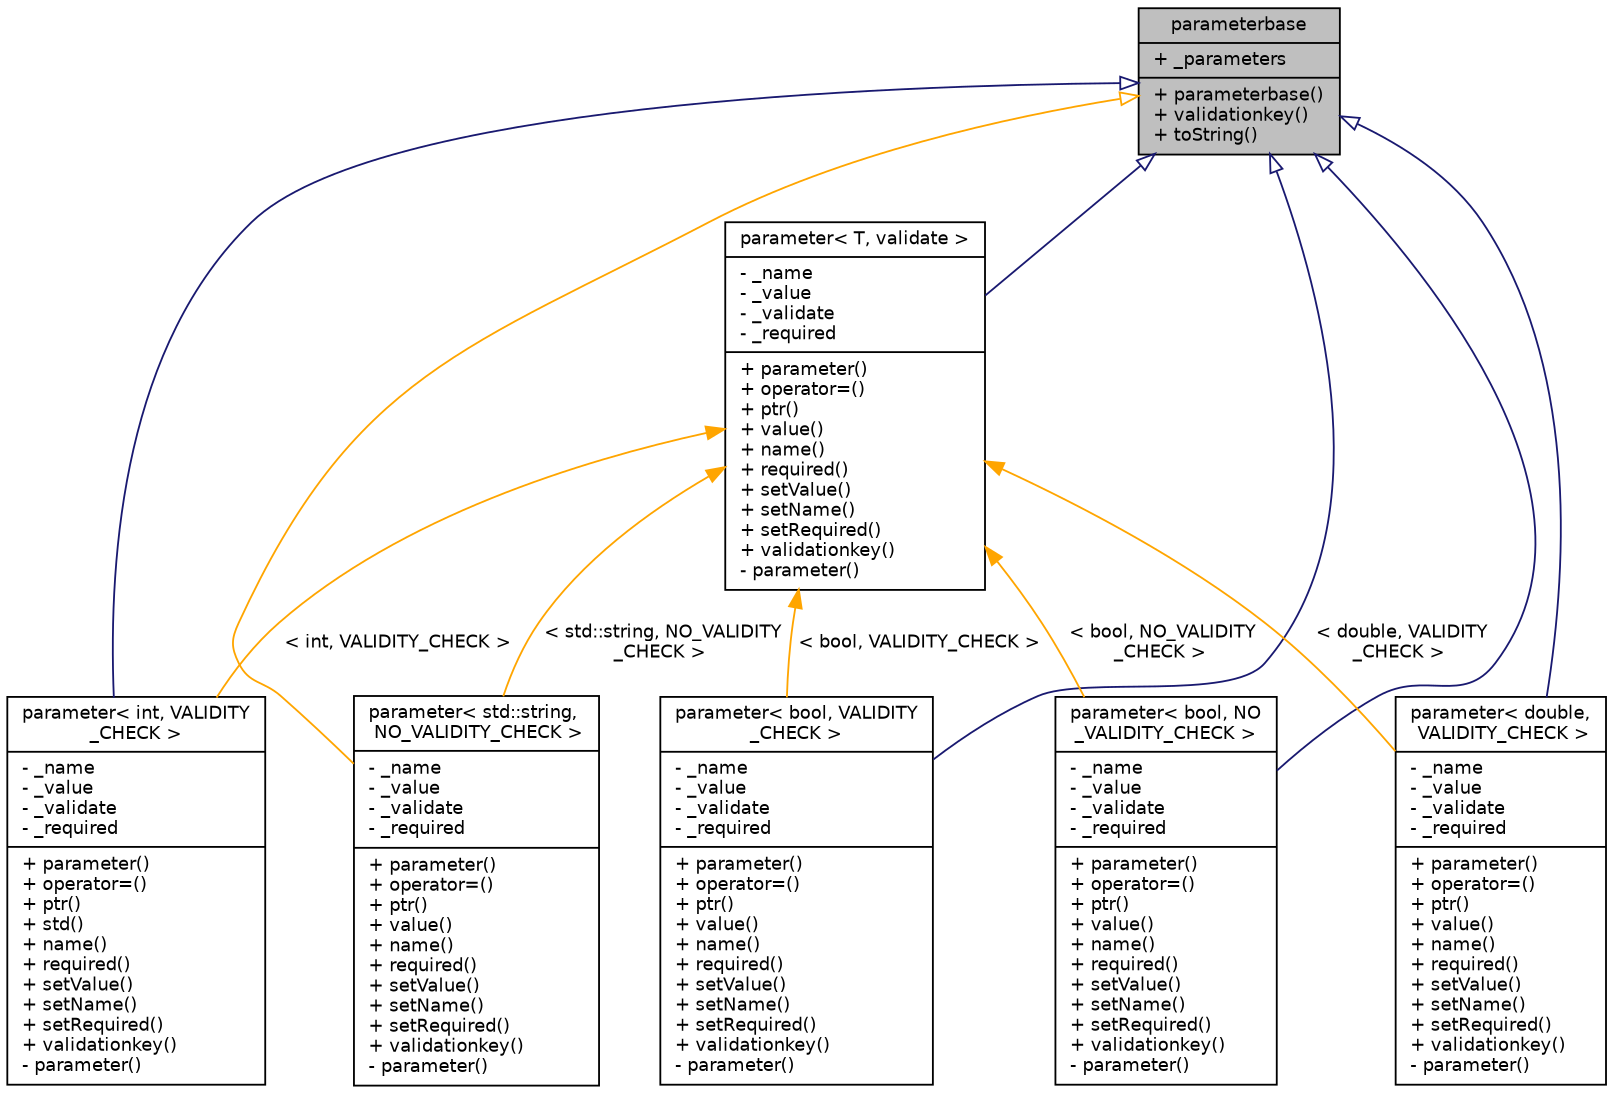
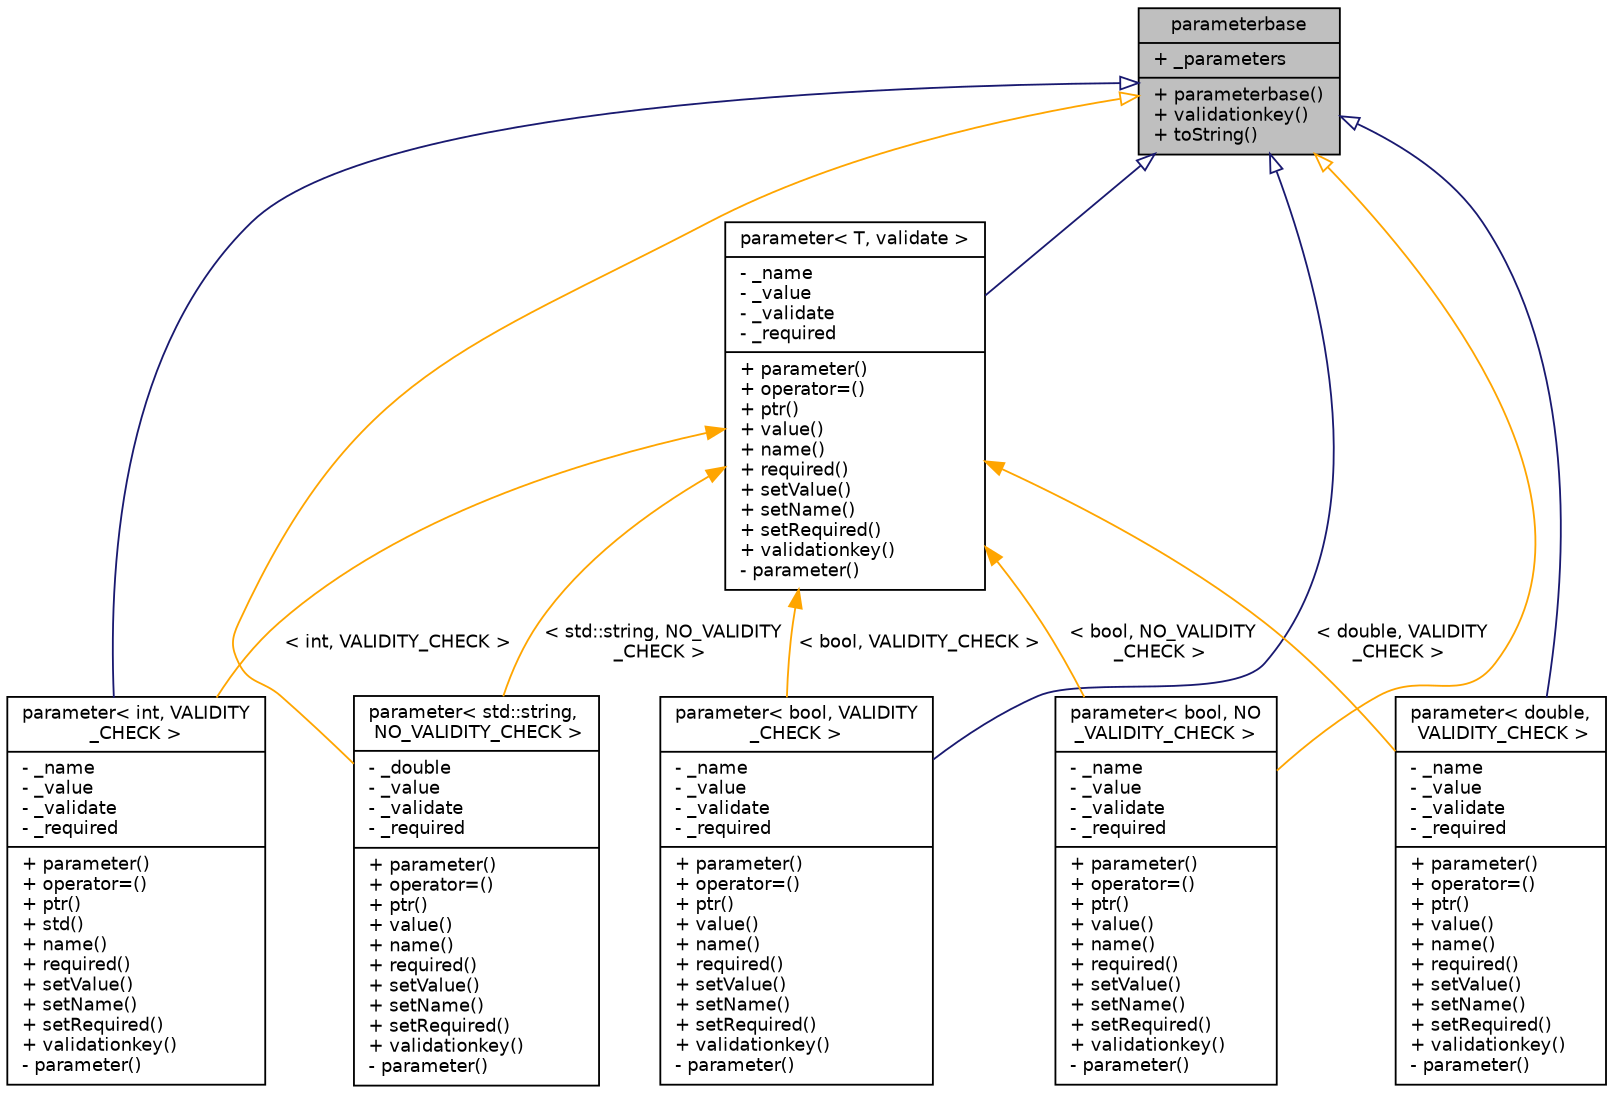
(1532, 514) -> (1532, 514)
(405, 768) -> (411, 768)
